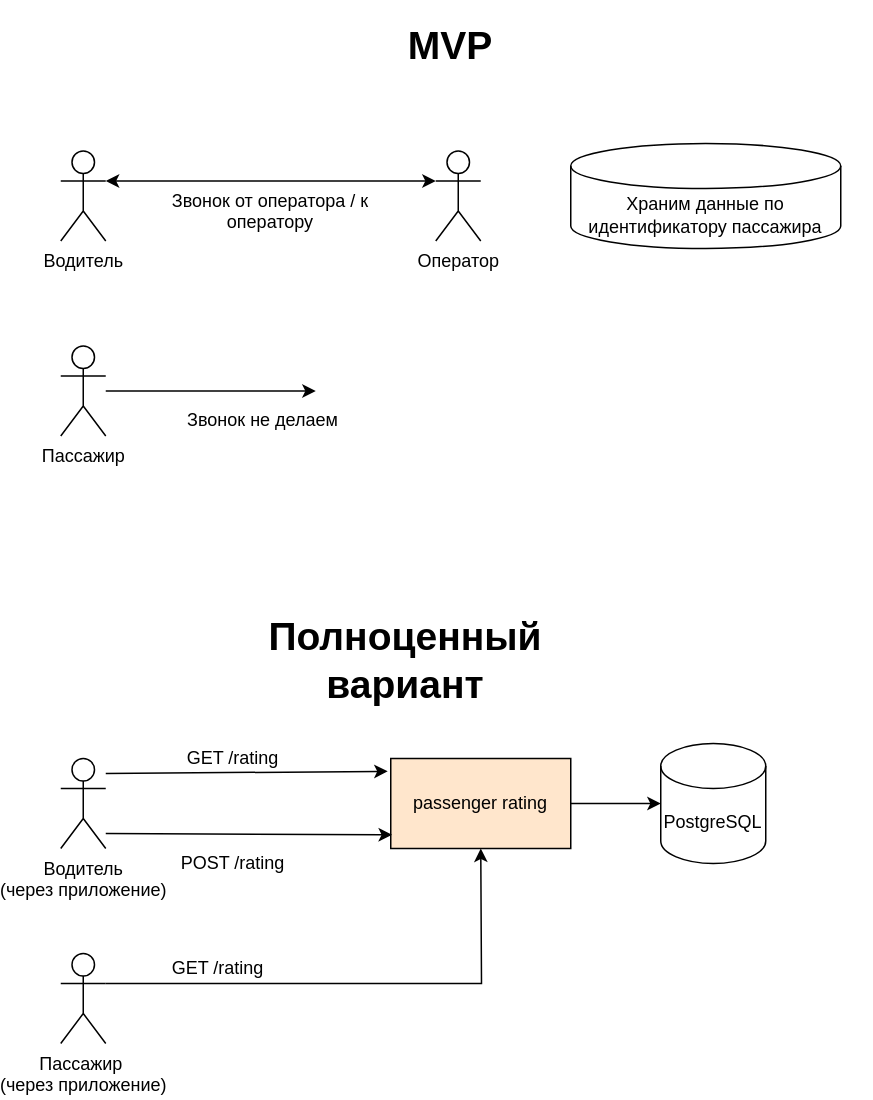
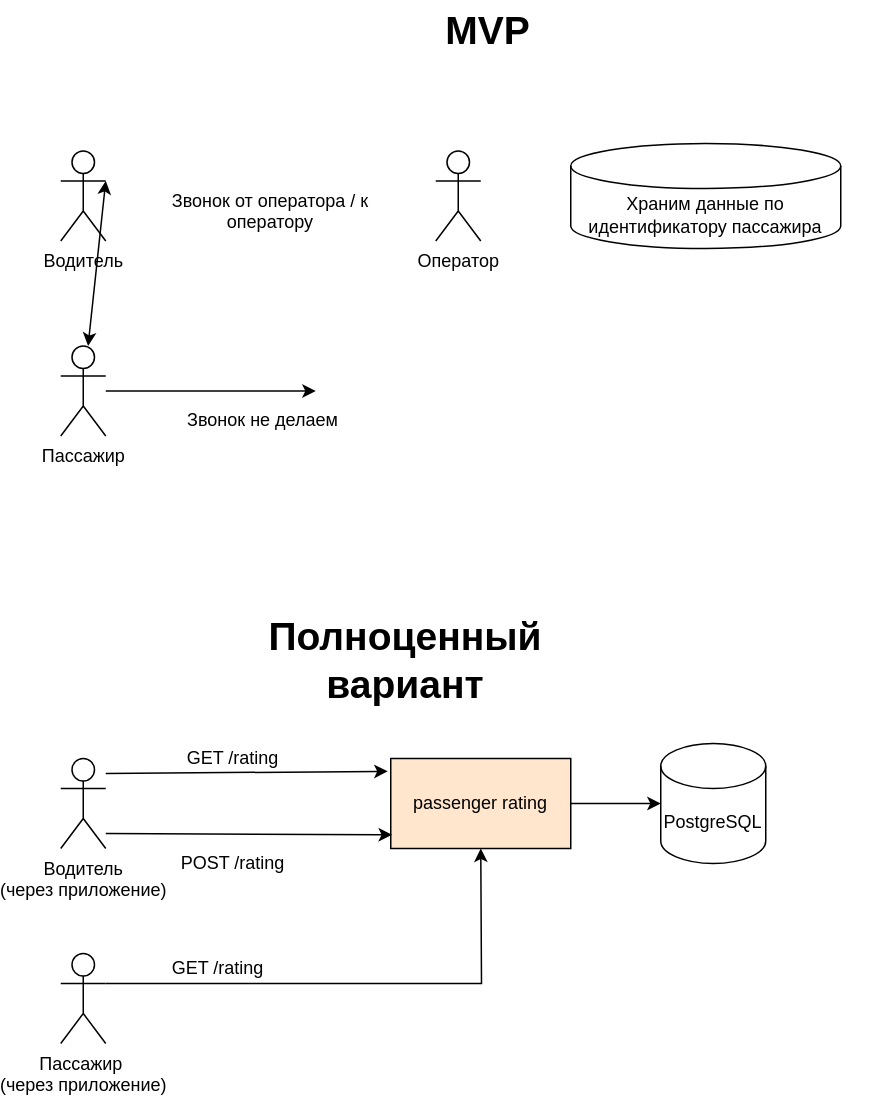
(451, 46) -> (488, 31)
(271, 181) -> (94, 286)
